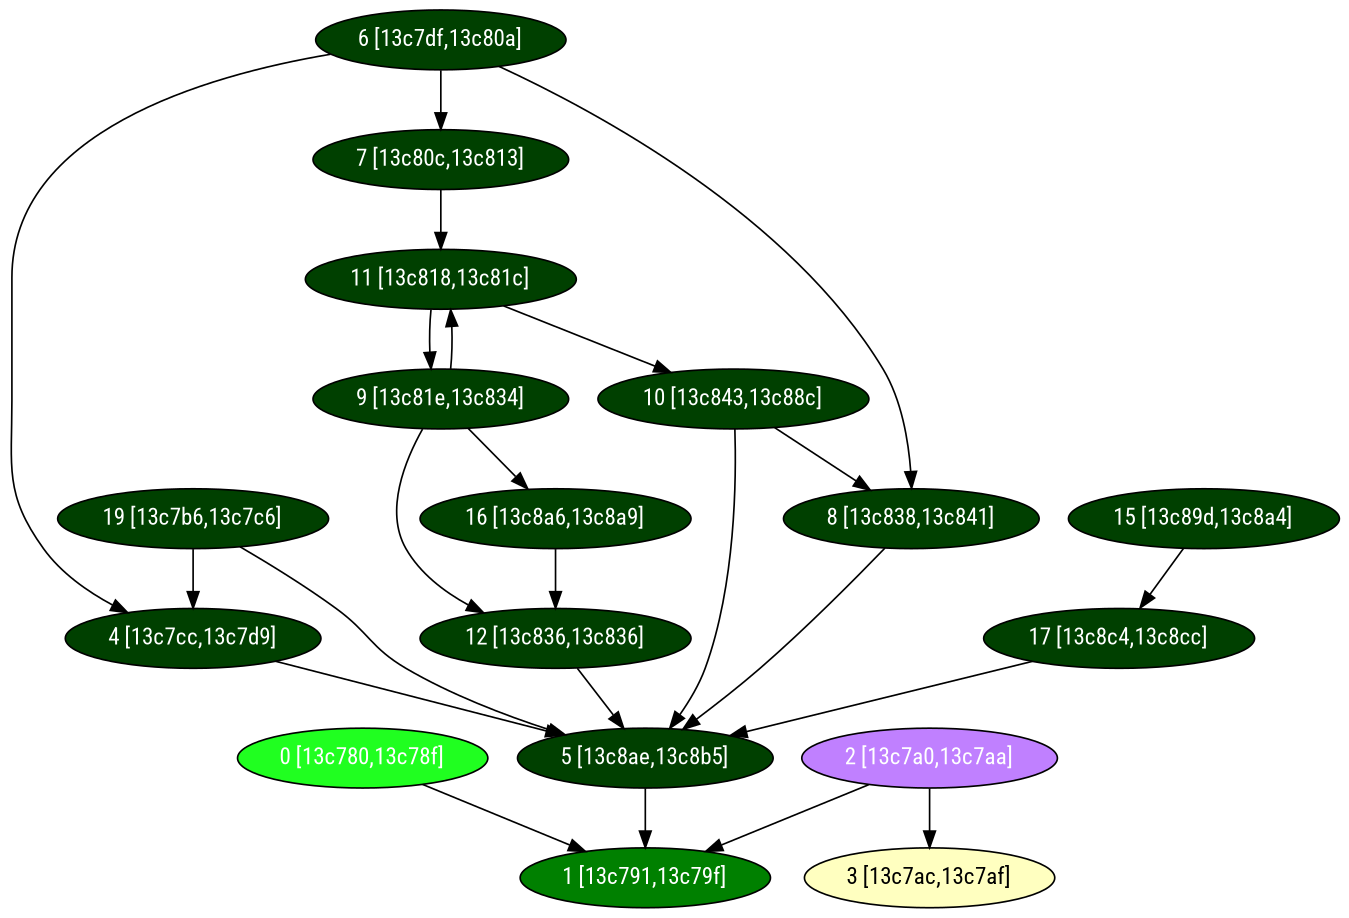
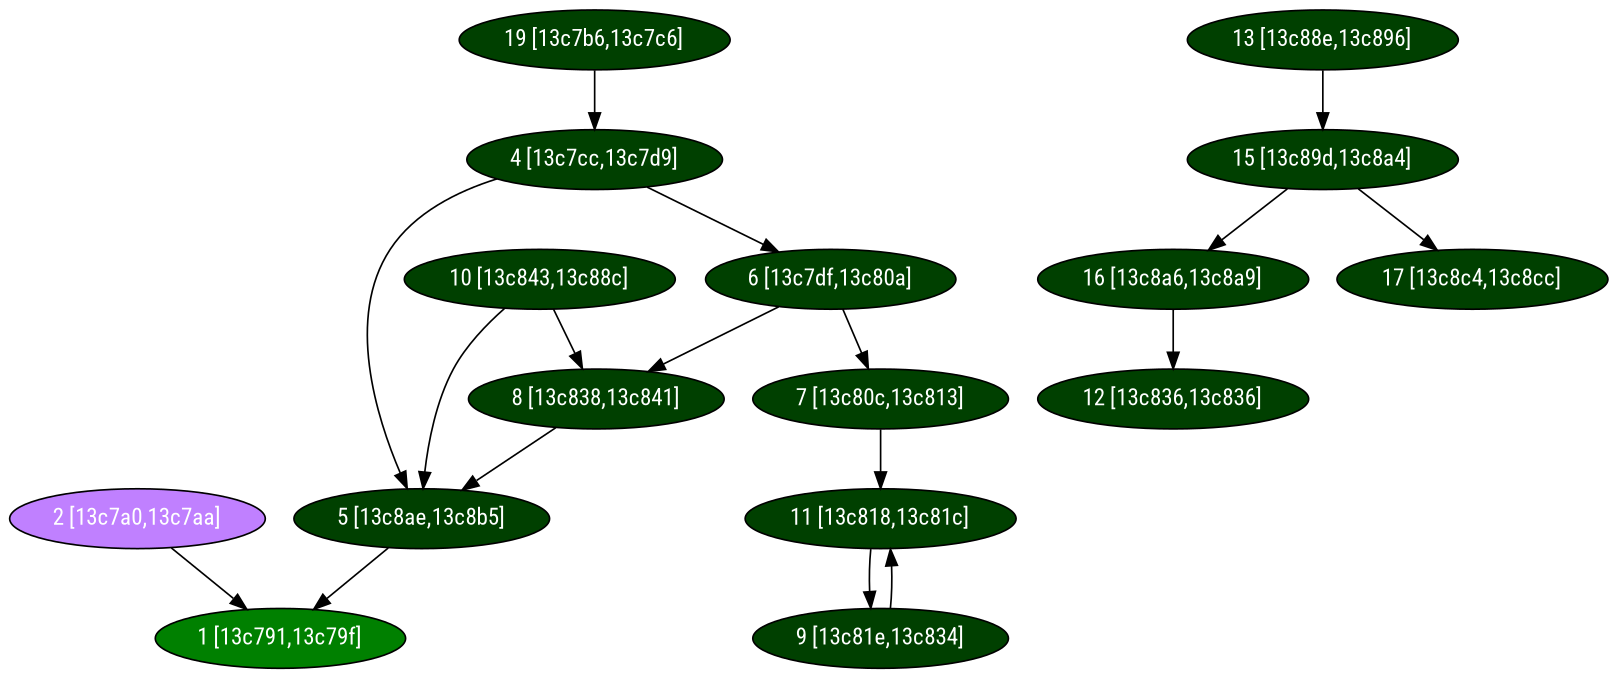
none -> (1323, 40)
(16, 252) -> (705, 216)
(579, 336) -> none
(492, 452) -> (1255, 214)
(399, 530) -> none
(385, 654) -> none
(595, 692) -> none
(889, 696) -> none
(363, 758) -> none
(930, 878) -> none
